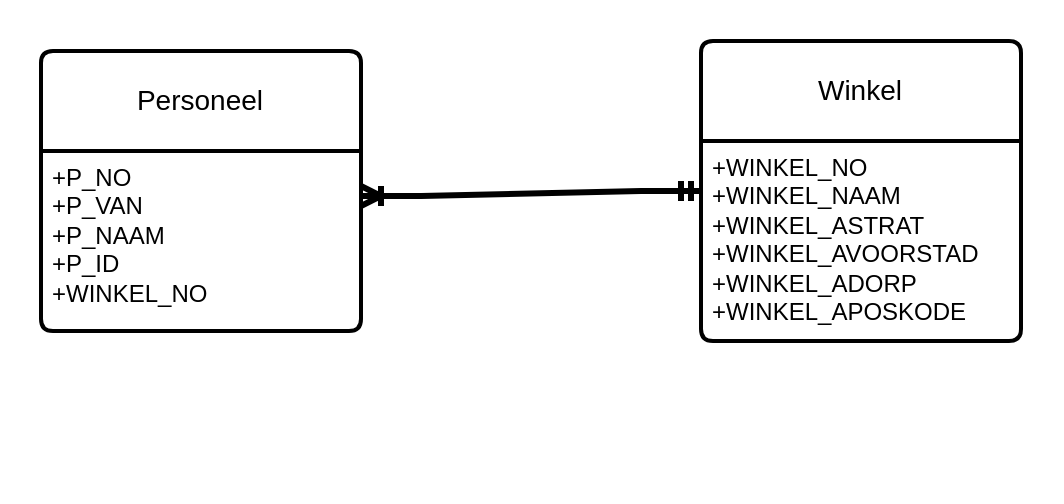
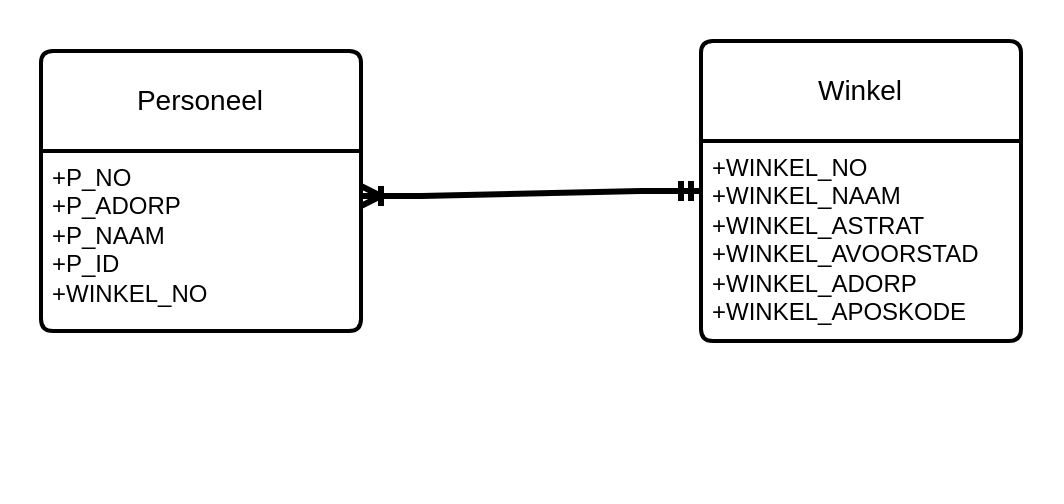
(120, 237) -> (120, 237)
